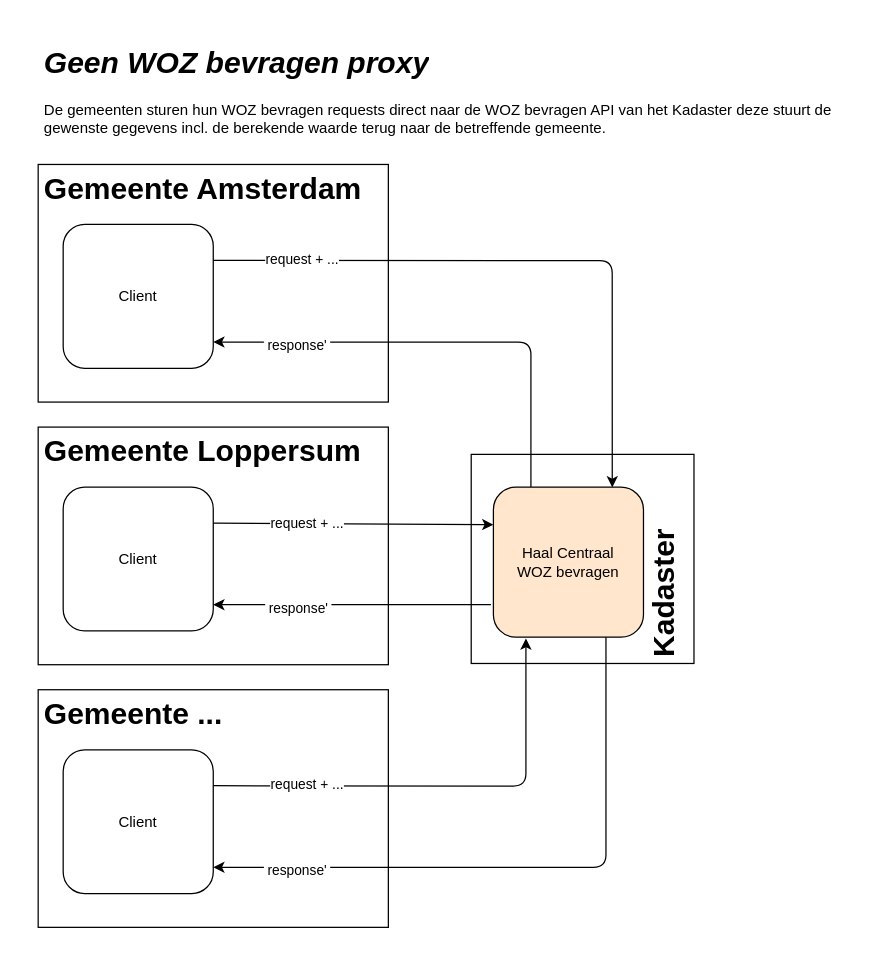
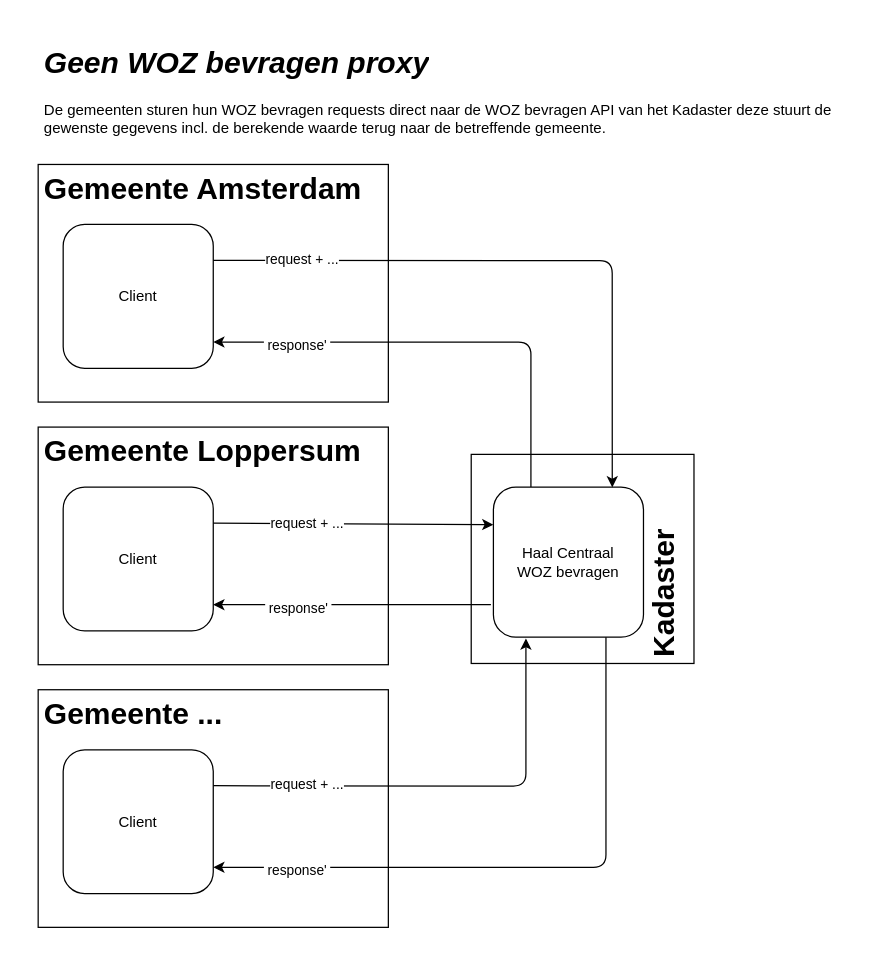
(568, 562) -> (568, 562)
